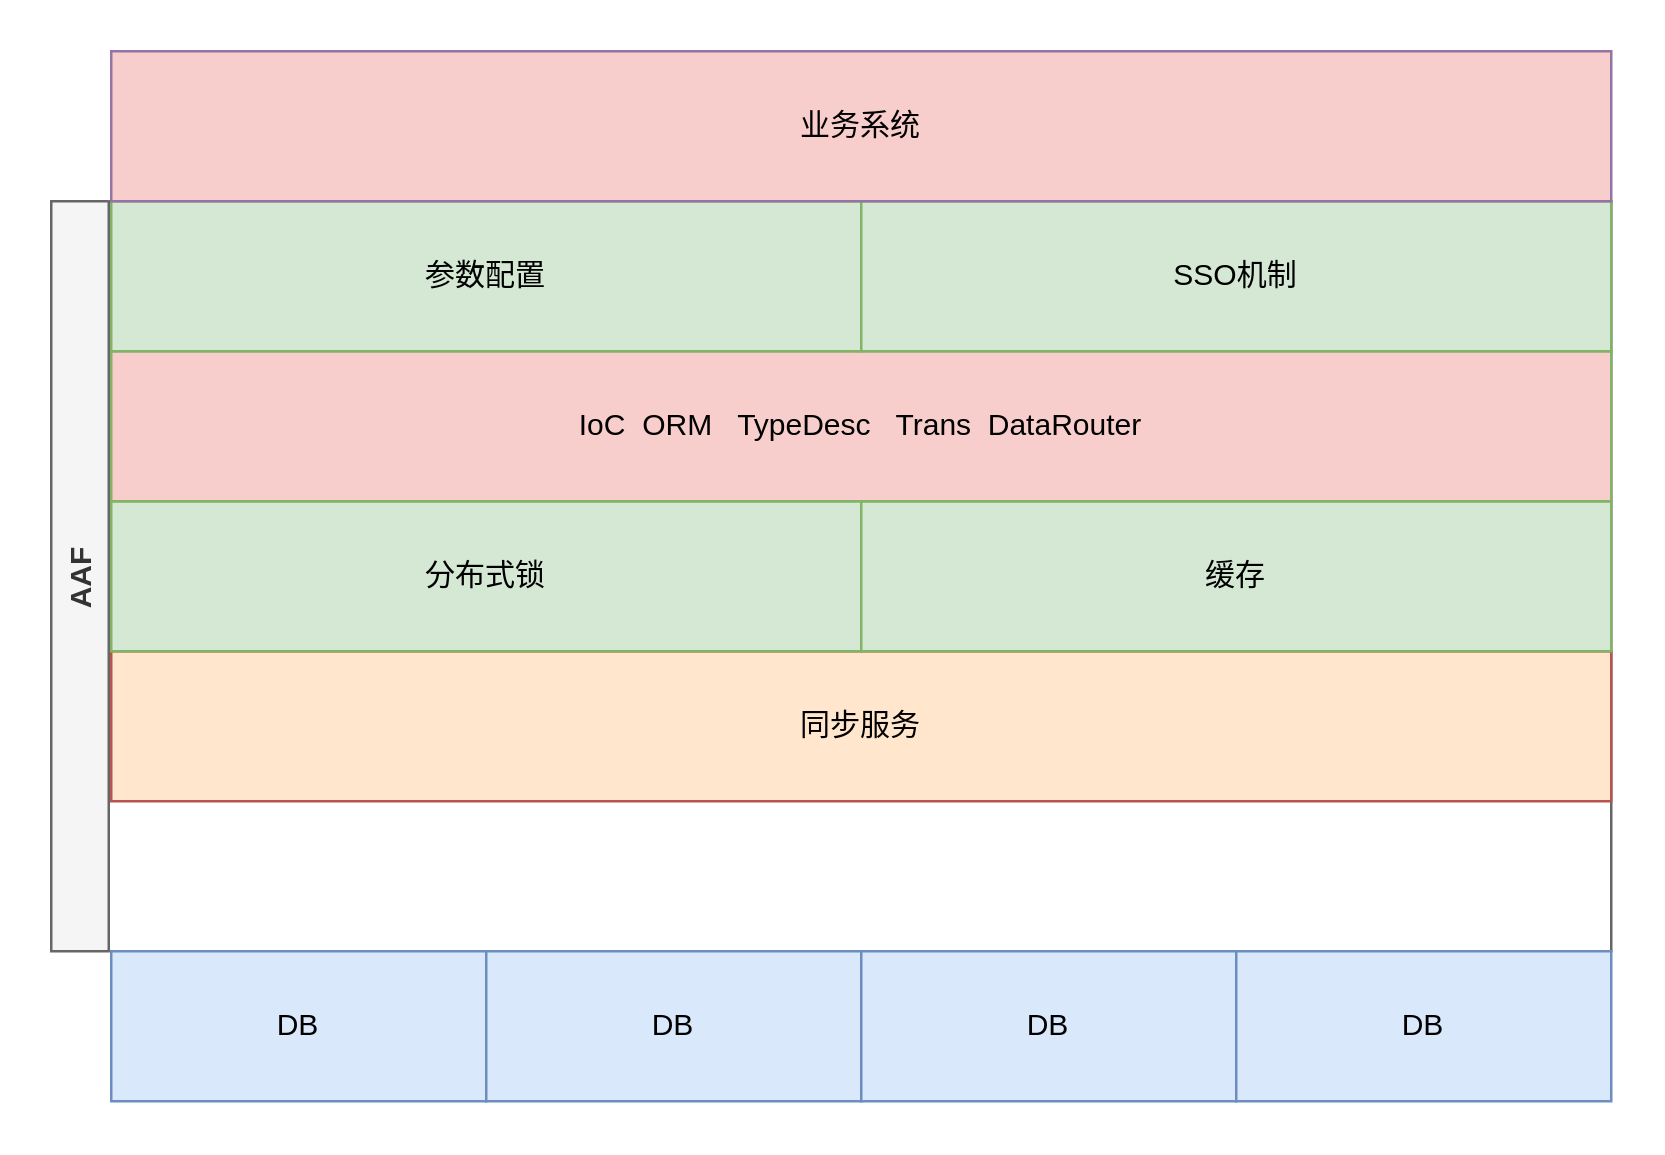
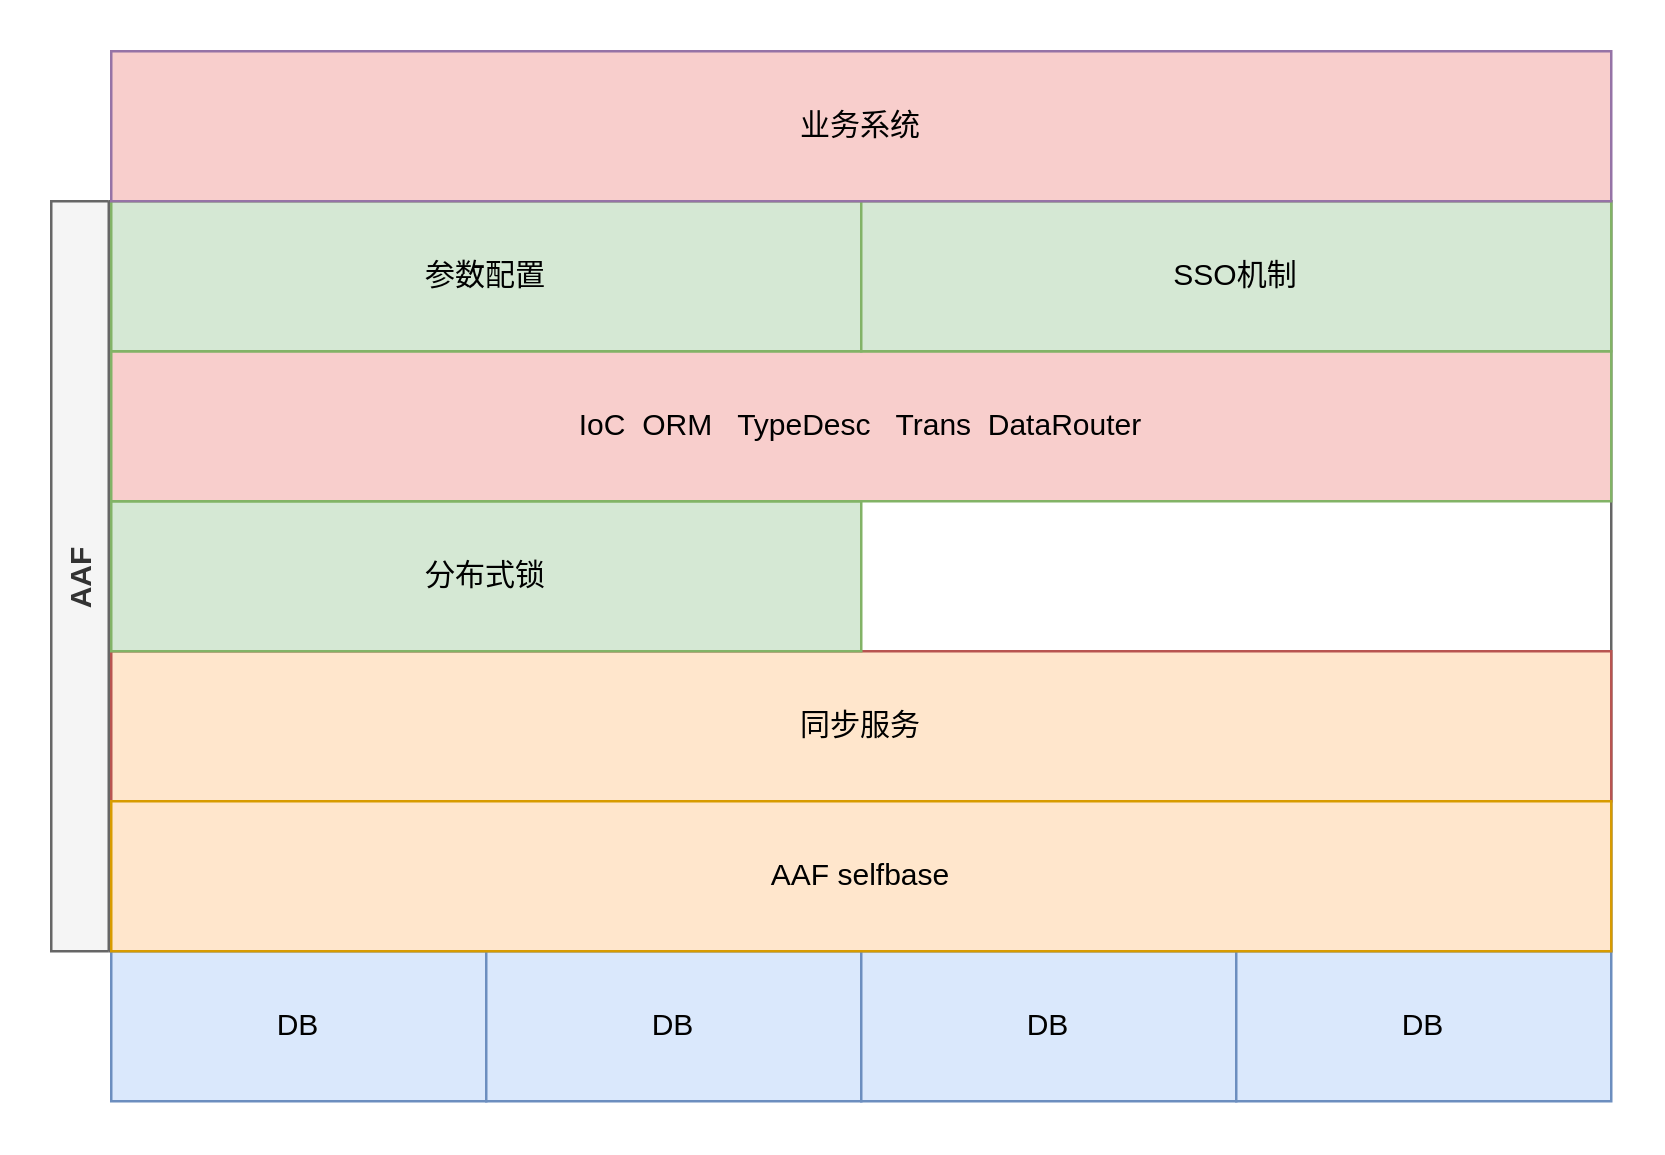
(1236, 576) -> none
none -> (861, 876)
